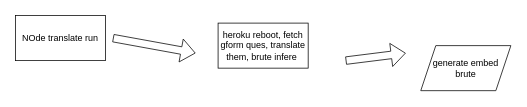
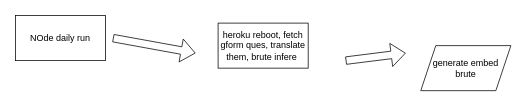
(60, 38) -> (60, 38)
